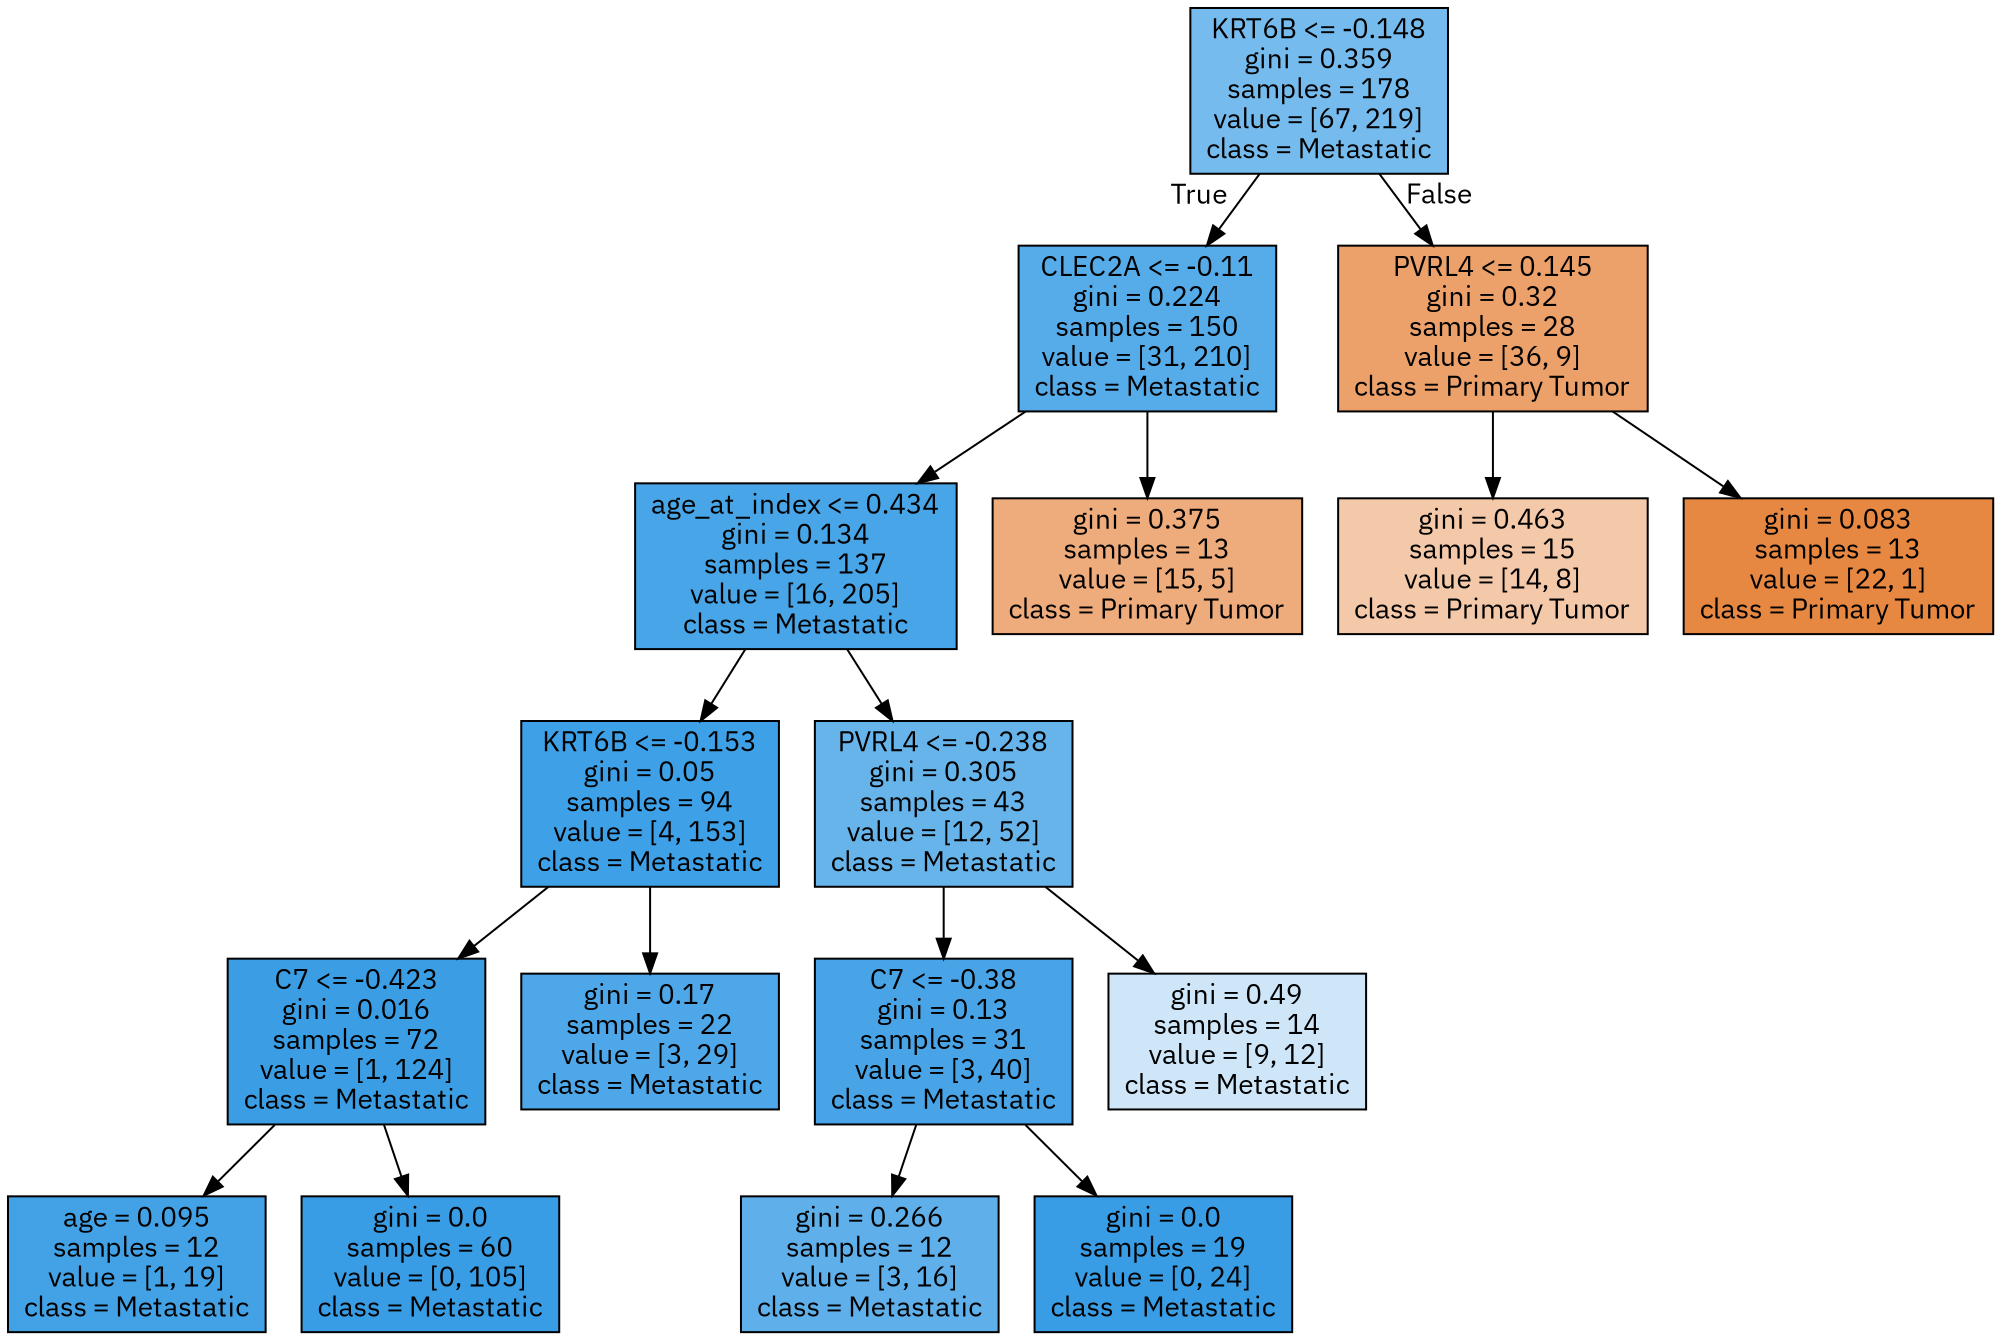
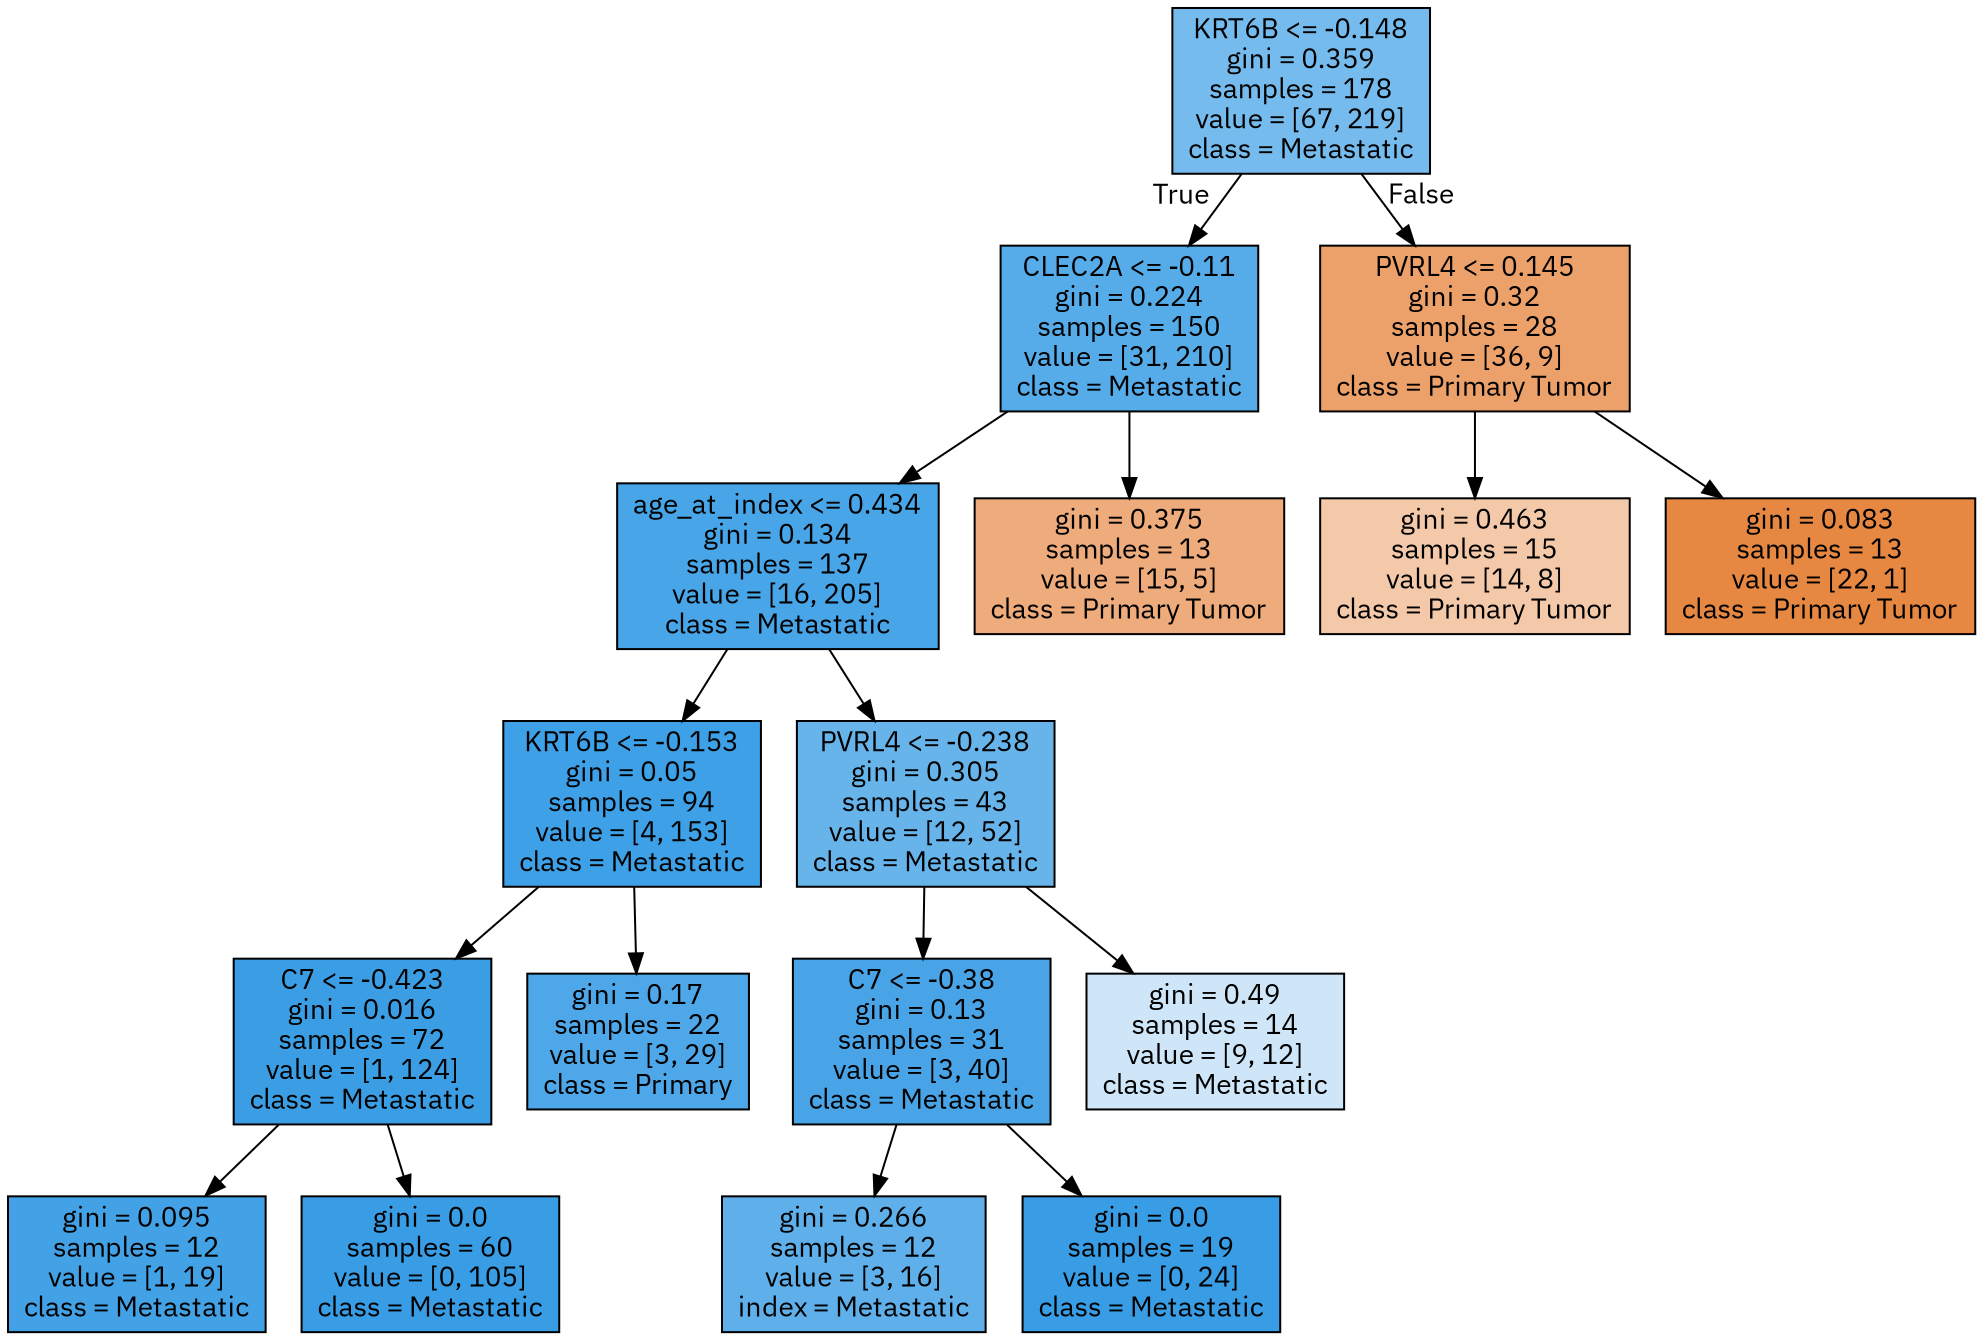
(650, 1042) -> (638, 1042)
(137, 1264) -> (137, 1264)
(870, 1264) -> (854, 1264)
